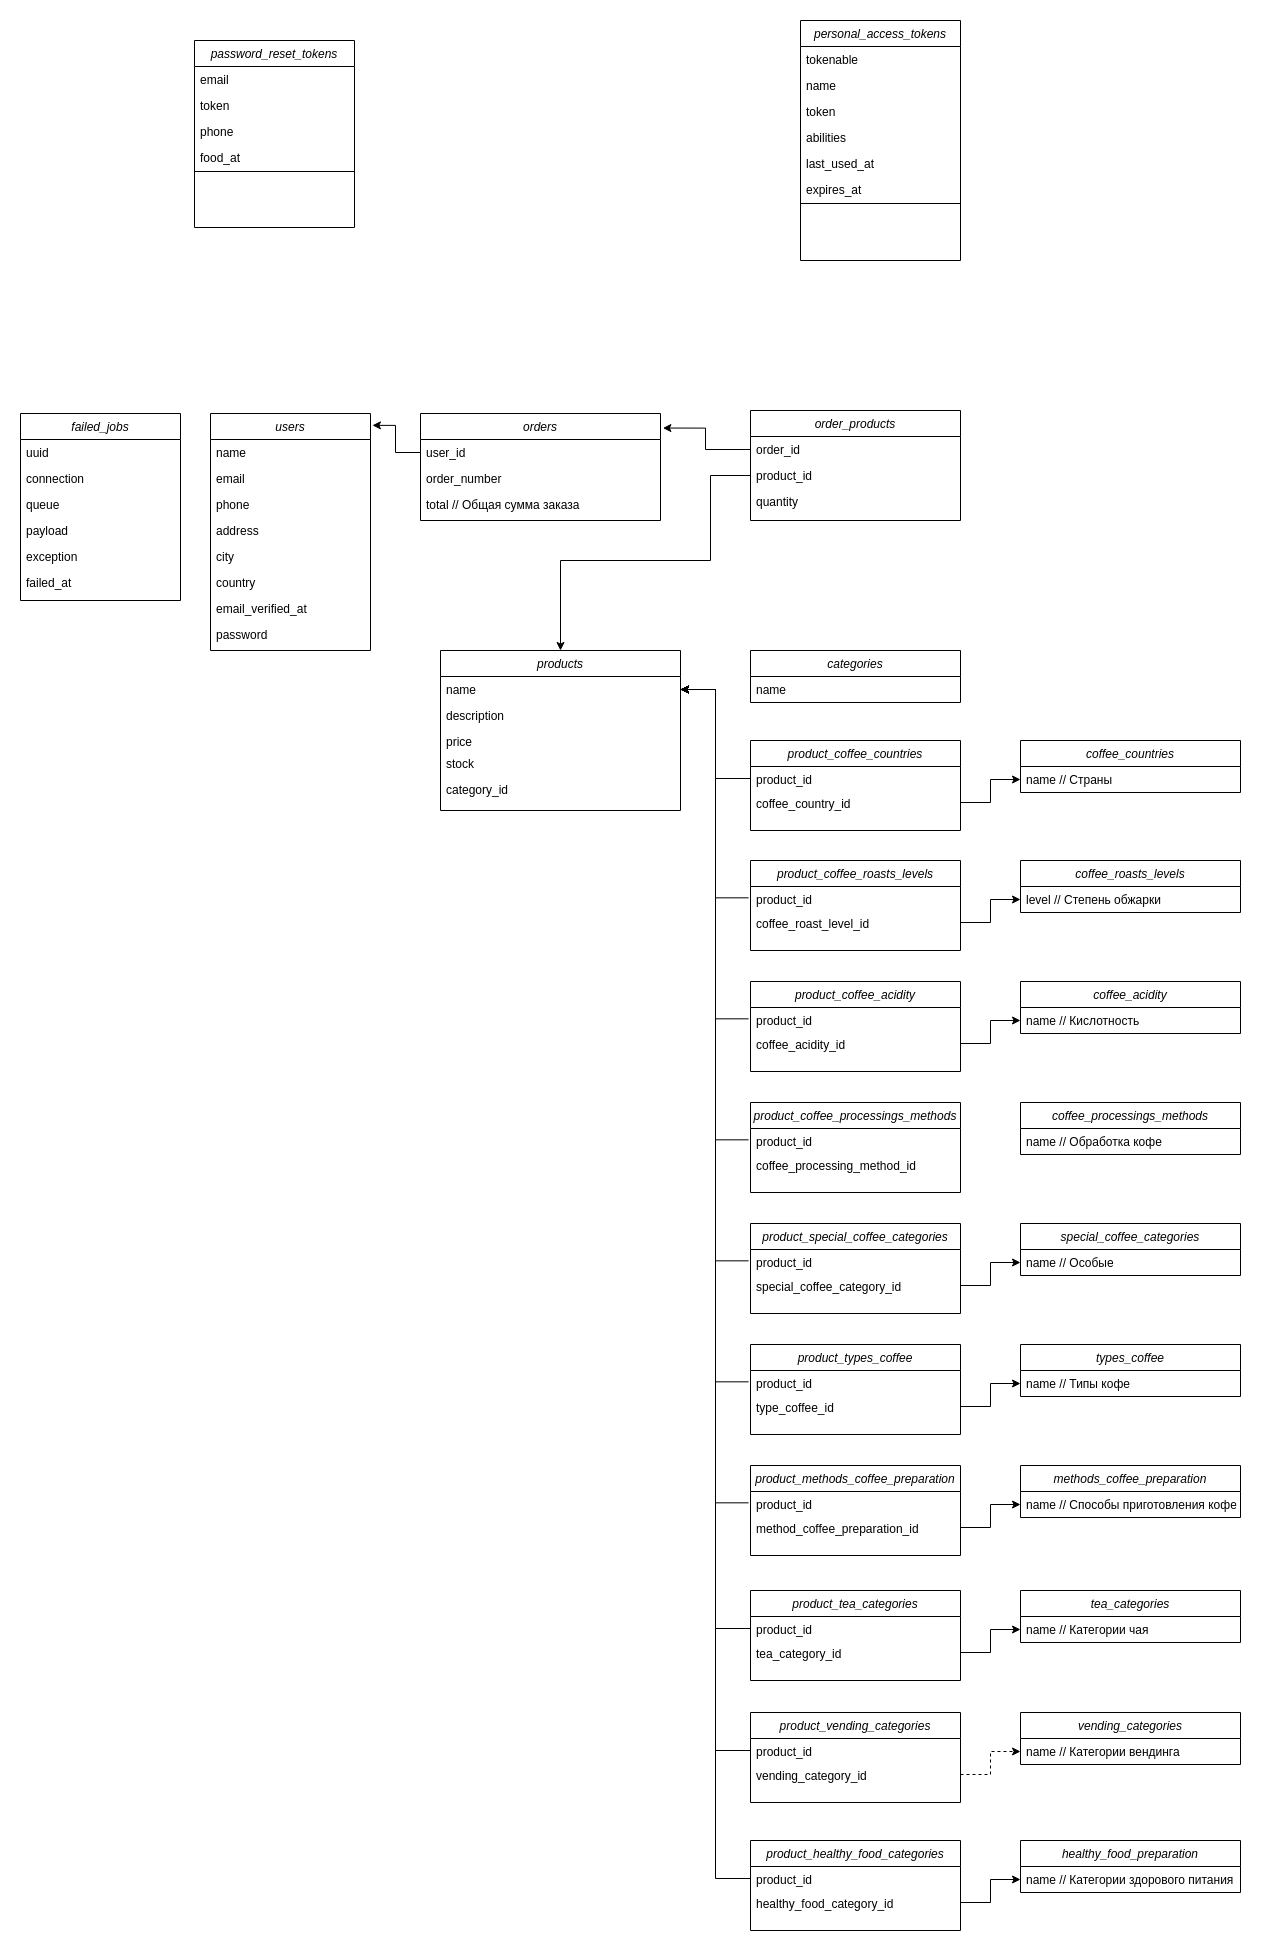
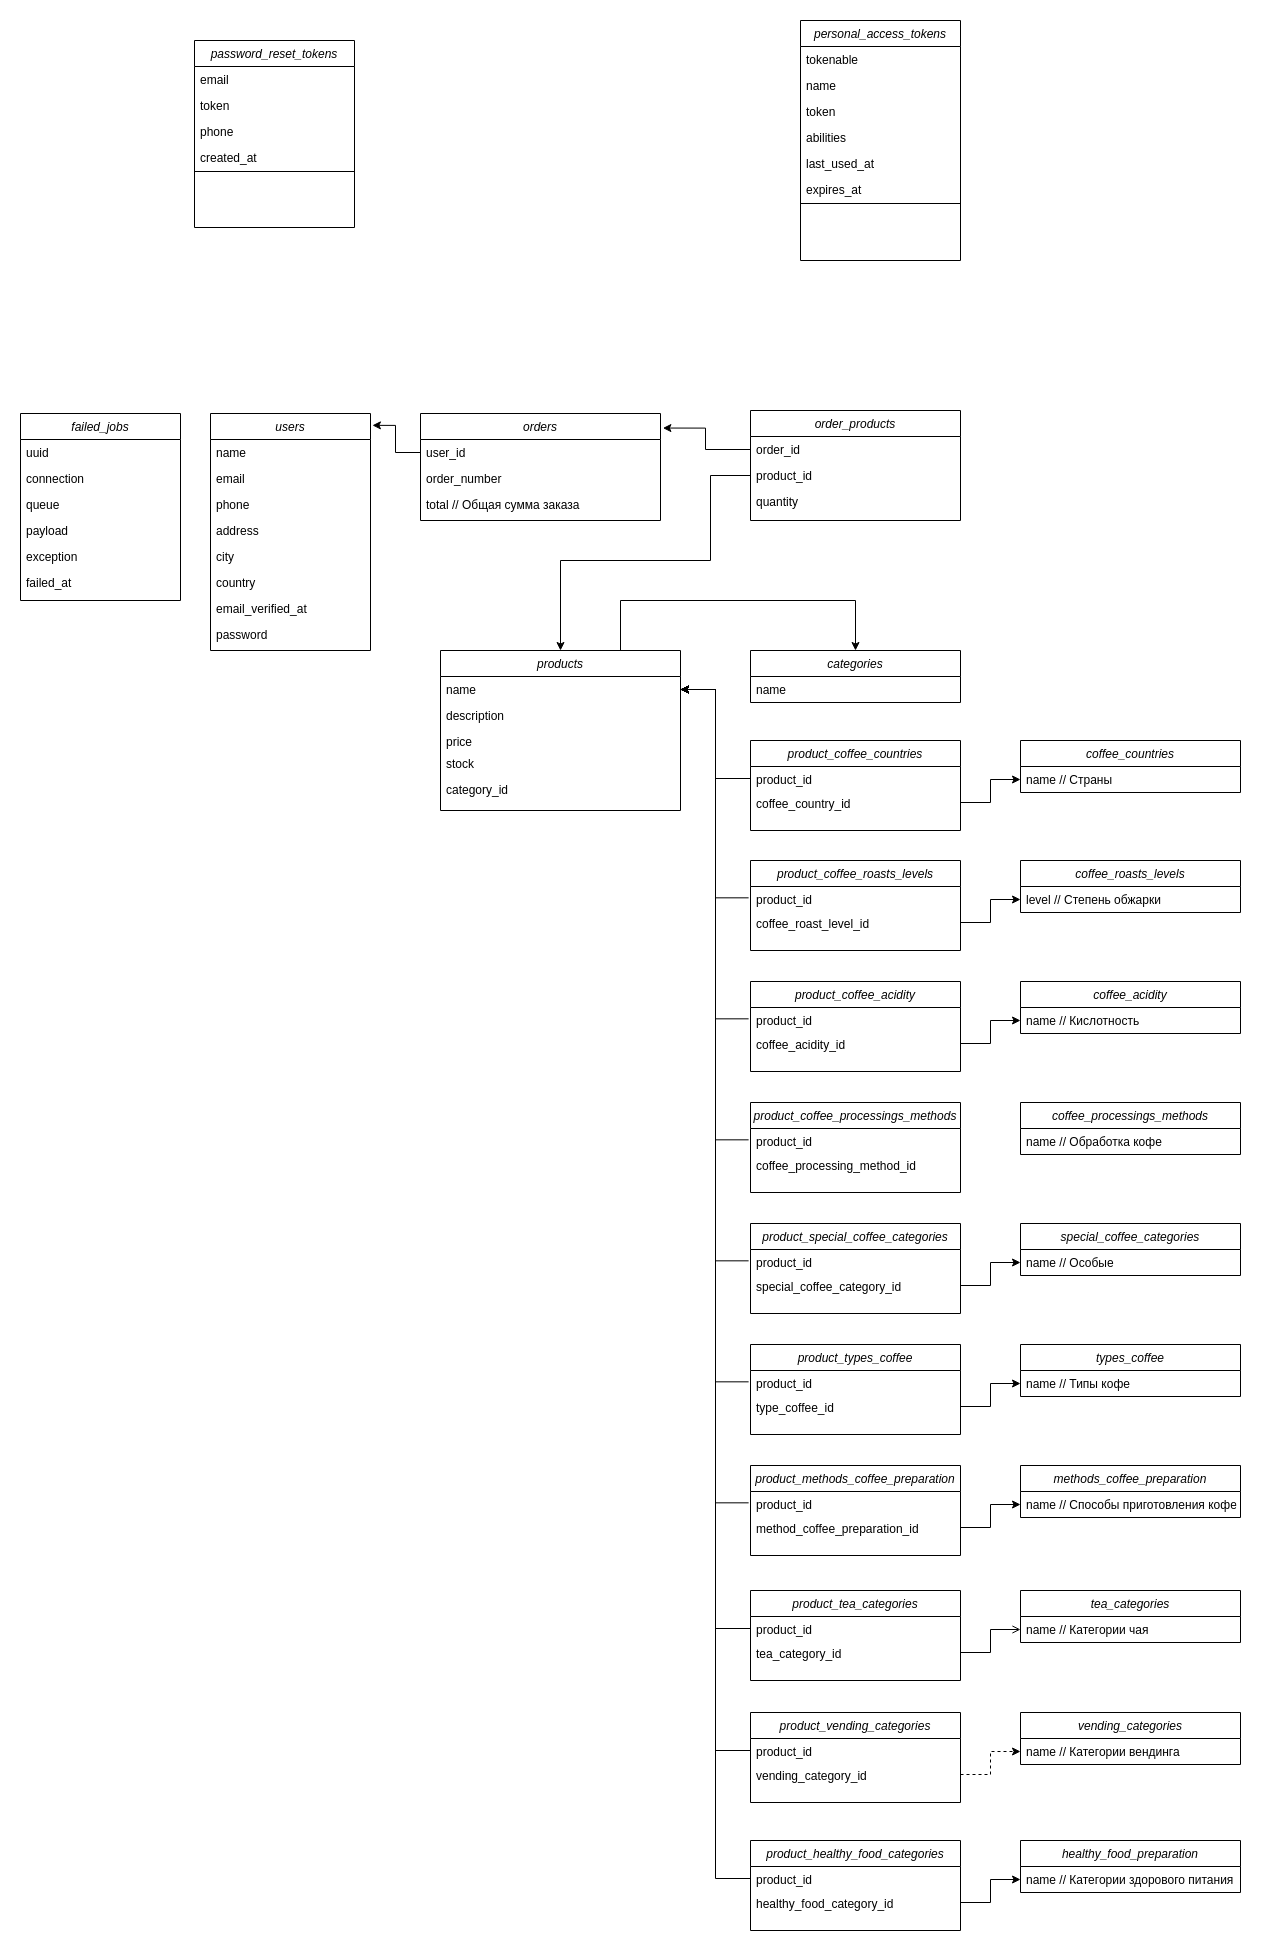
(224, 158) -> (234, 158)
none -> (735, 601)
(1012, 1630) -> (1013, 1630)
